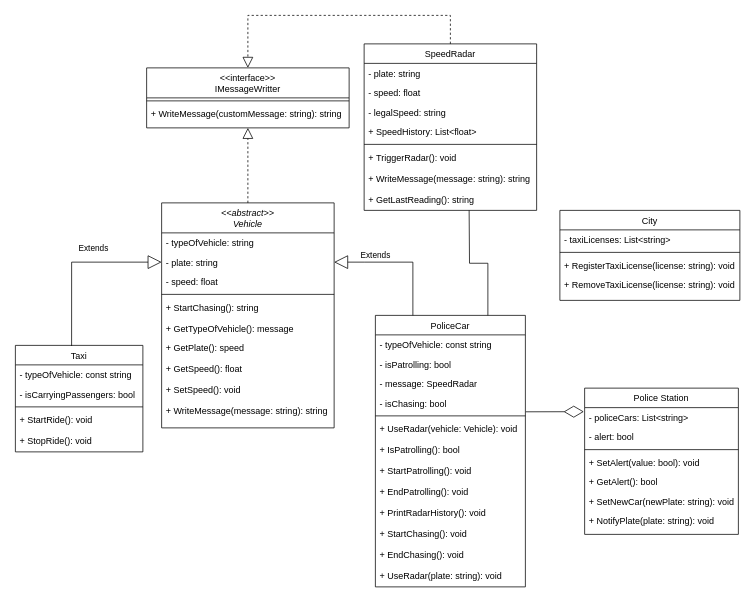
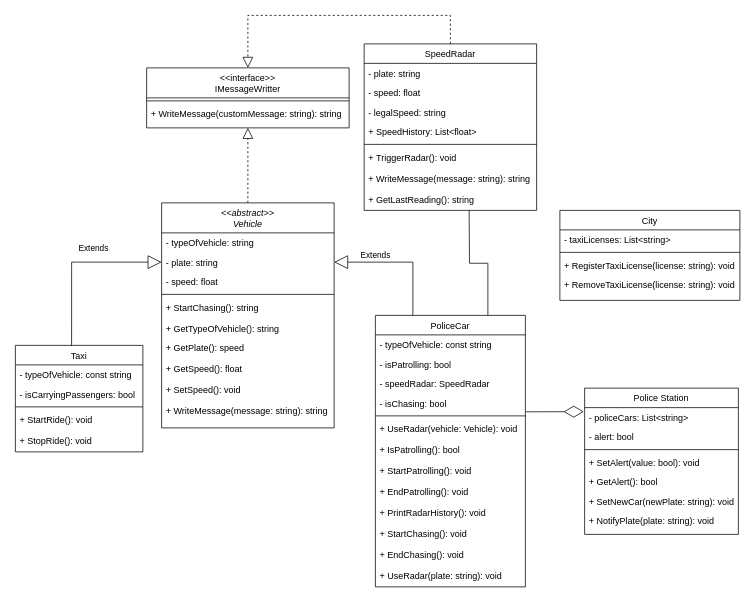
(233, 329) -> (229, 329)
(429, 384) -> (436, 384)
